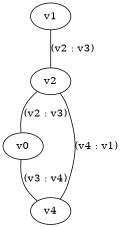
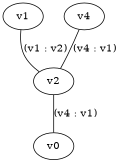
(73, 49) -> (46, 49)
(46, 114) -> (76, 114)
(23, 183) -> none
